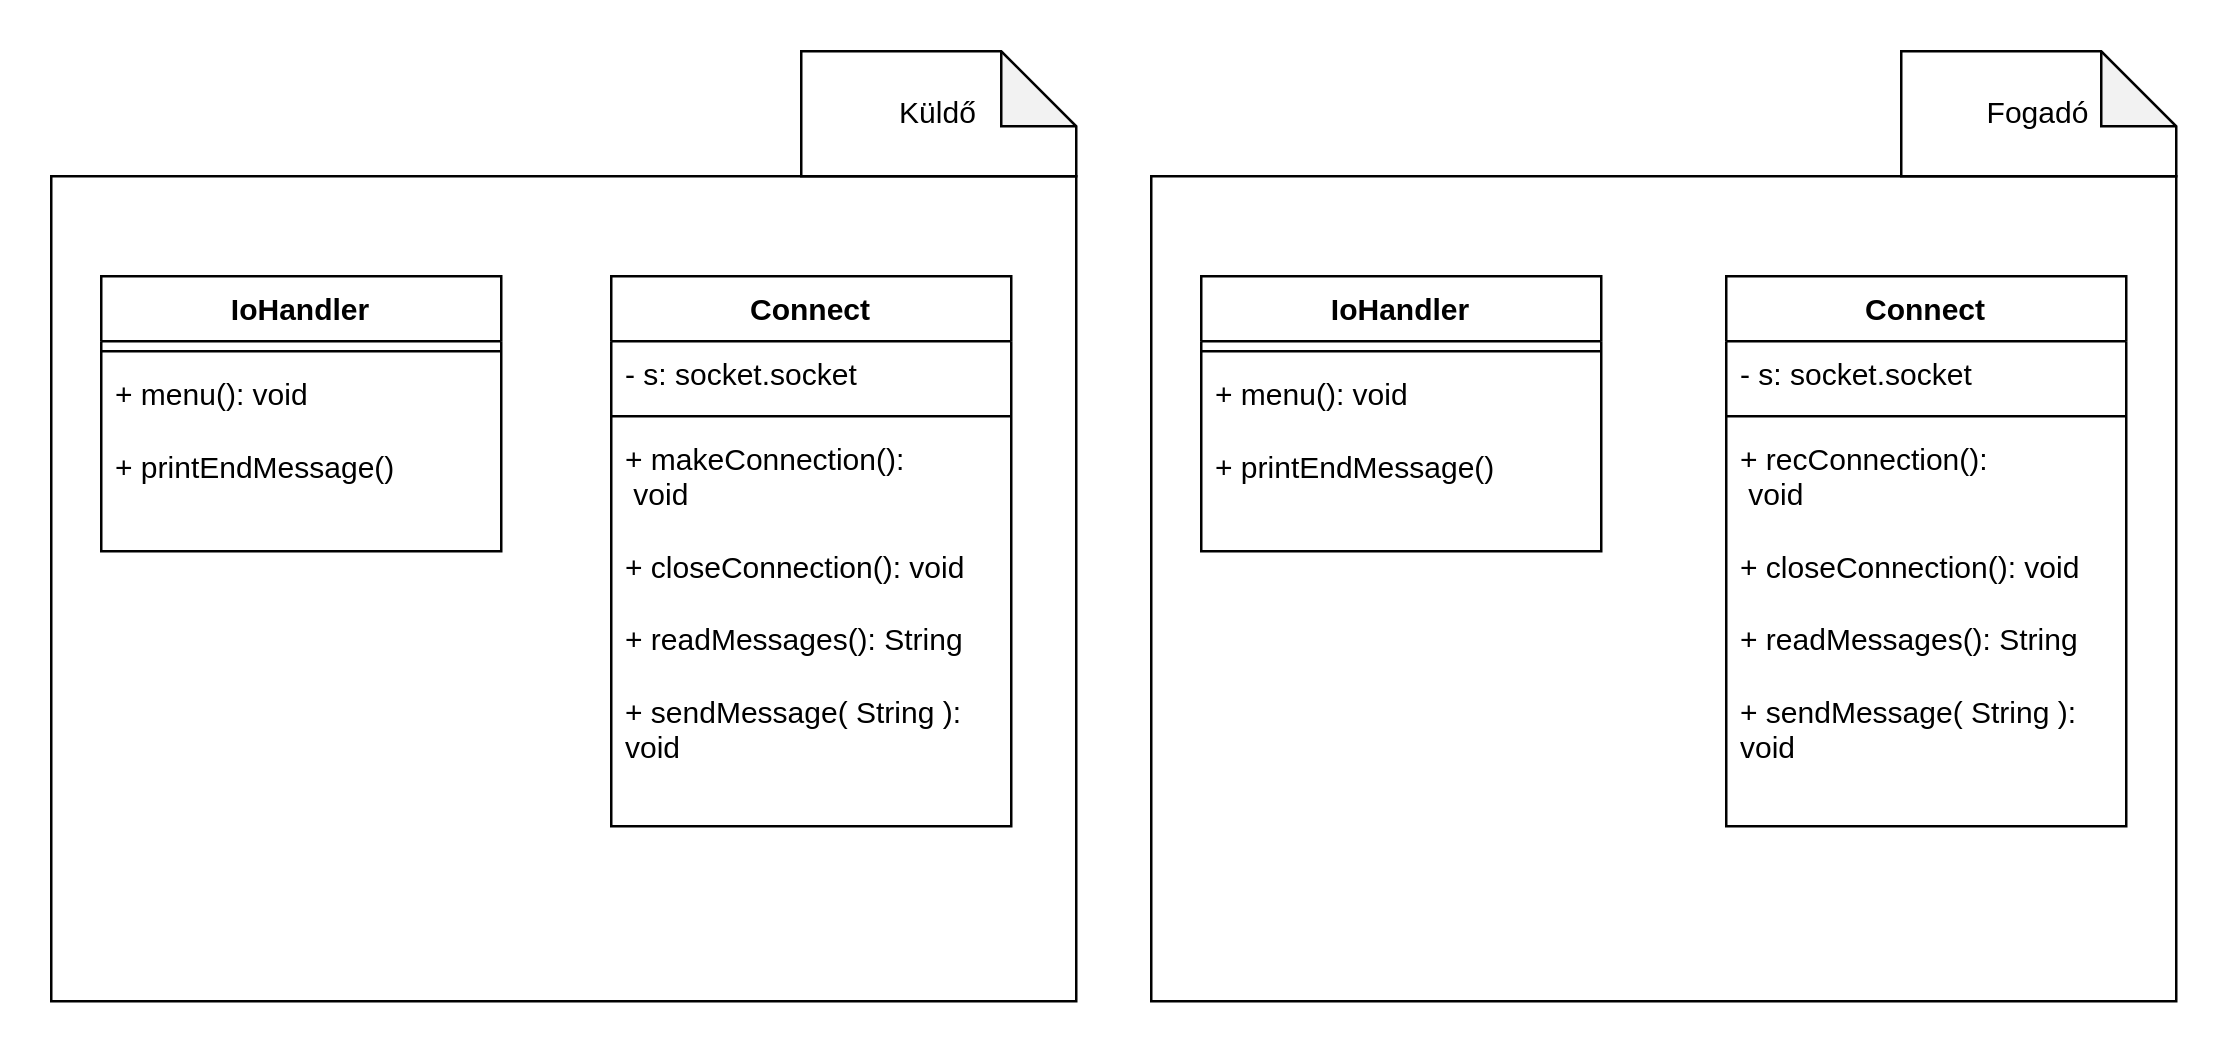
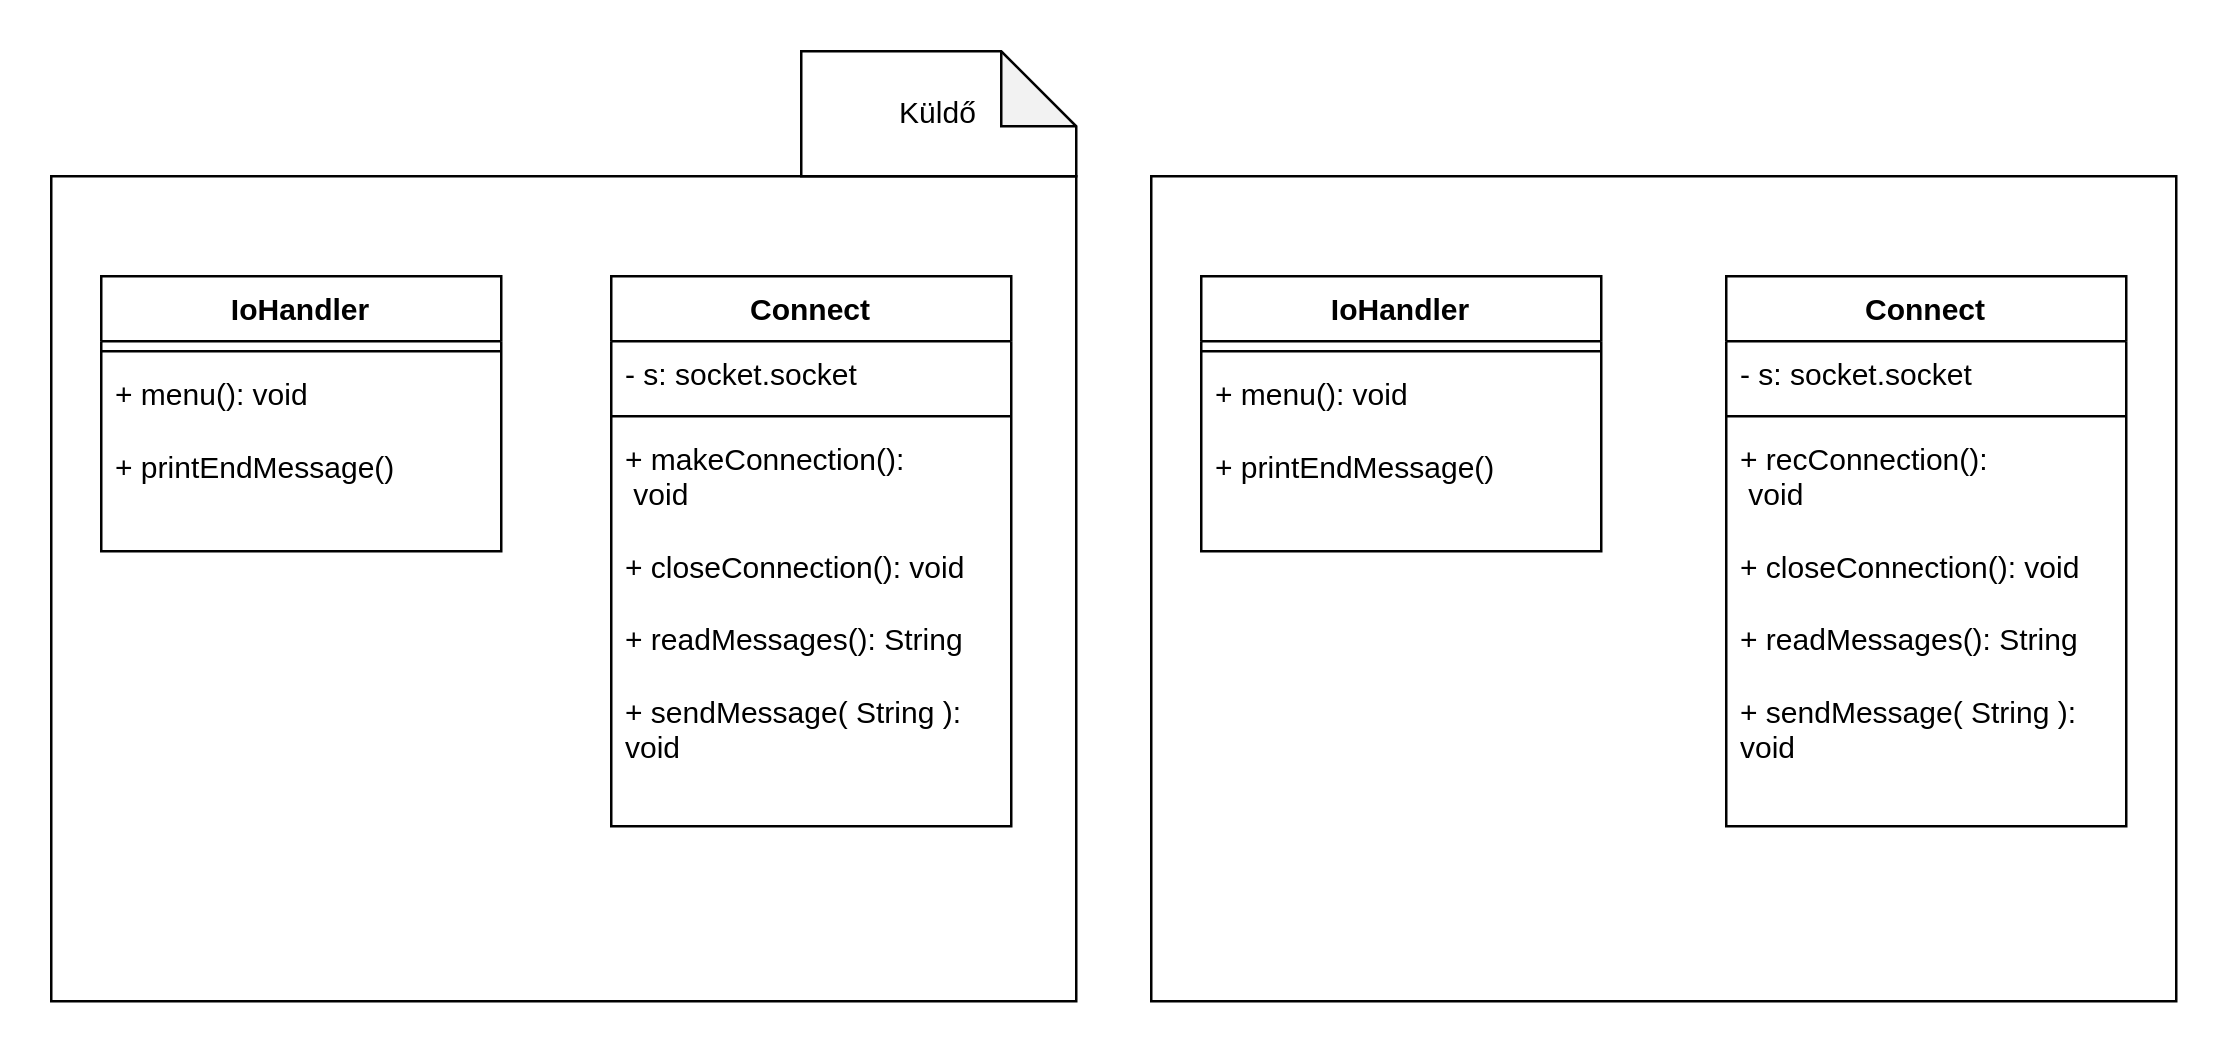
(2039, 114) -> none
